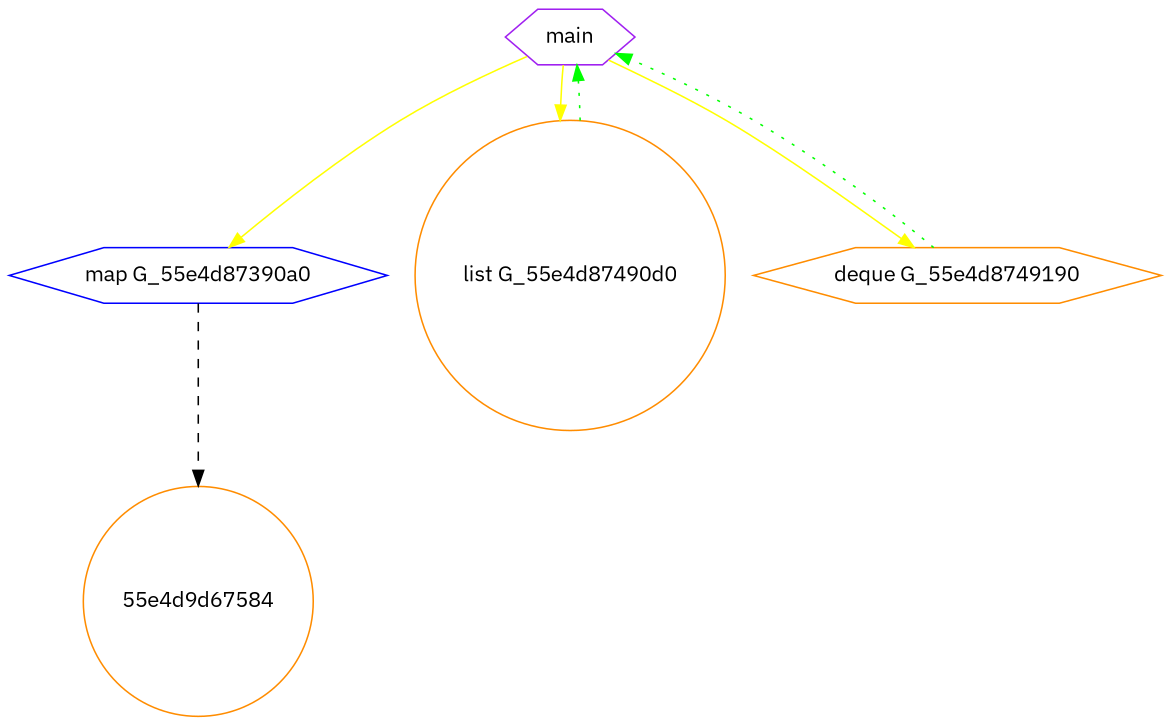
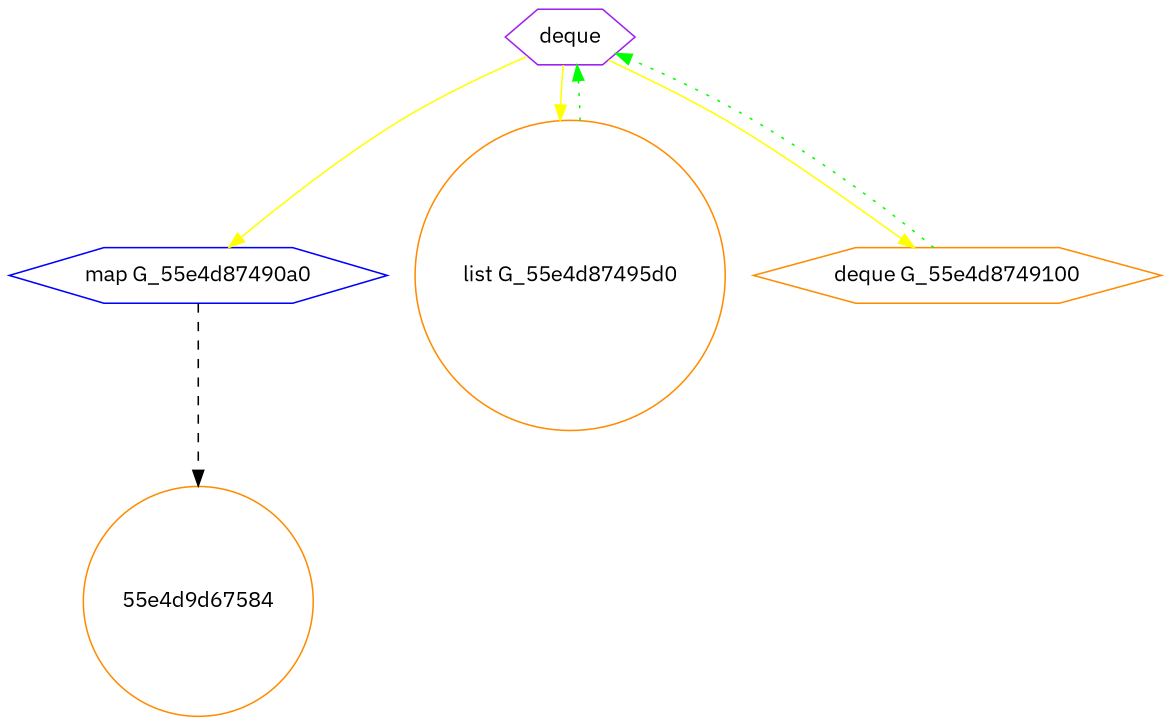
(570, 37) -> (570, 37)
(198, 275) -> (198, 275)
(570, 275) -> (570, 275)
(957, 275) -> (957, 275)
